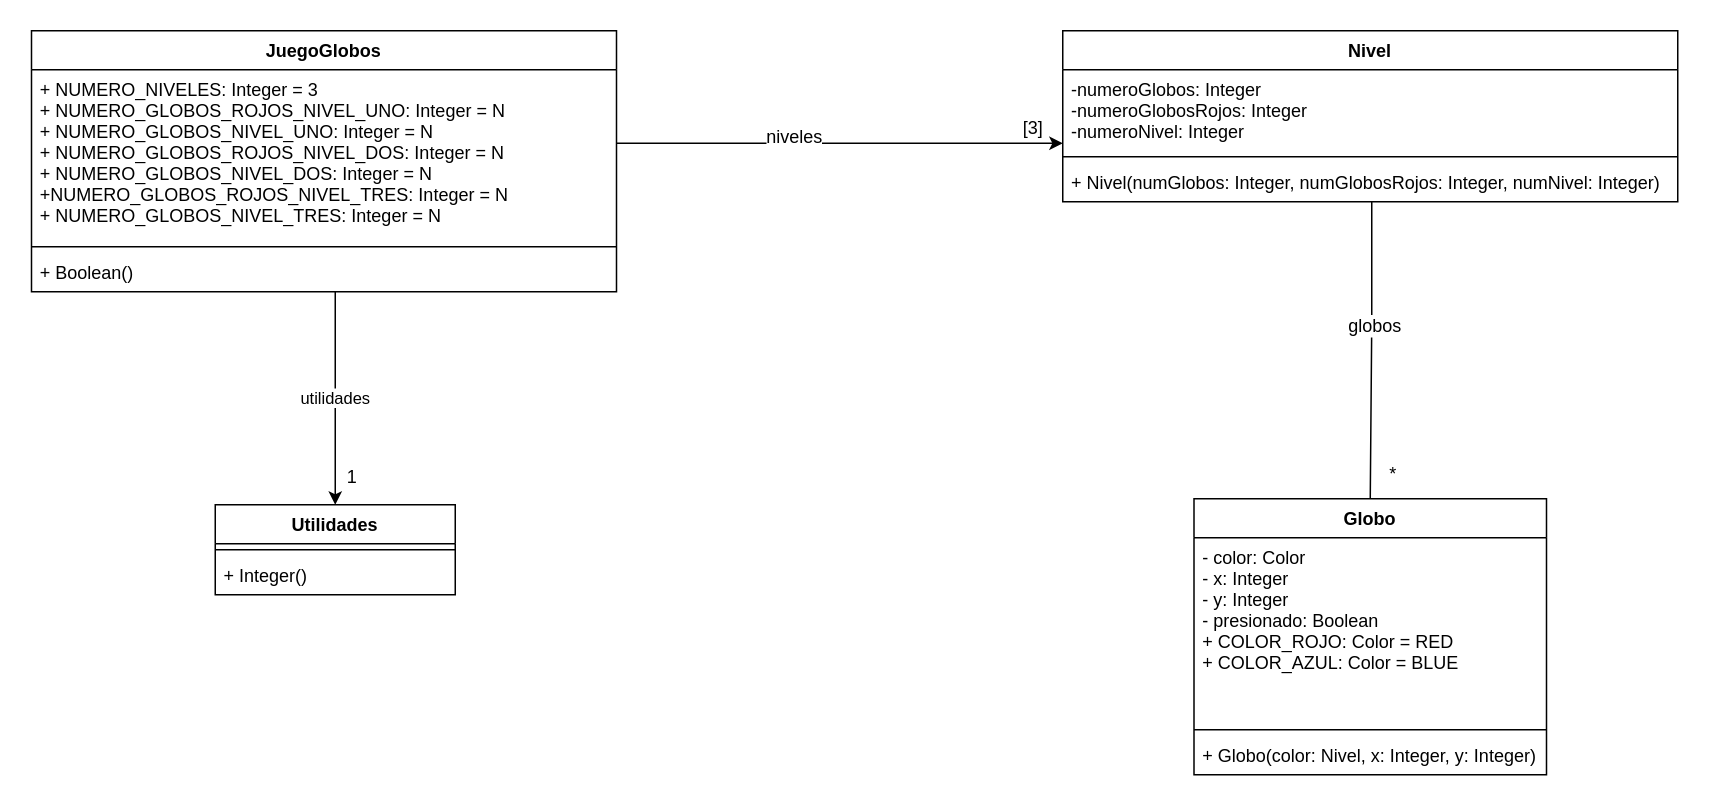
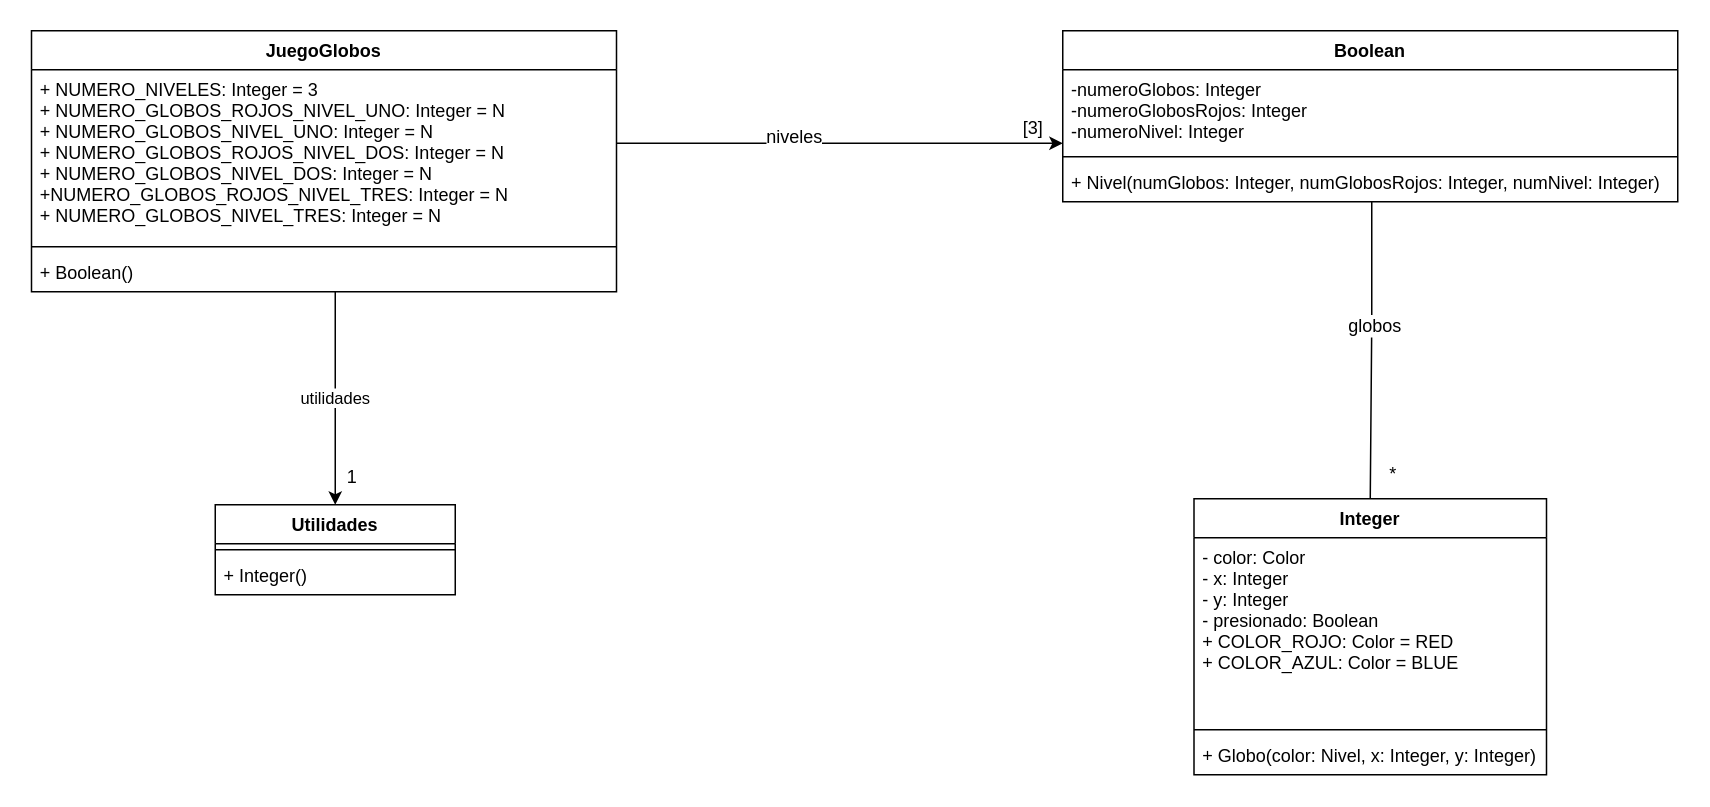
(1370, 51) -> (1370, 51)
(1370, 519) -> (1370, 519)
